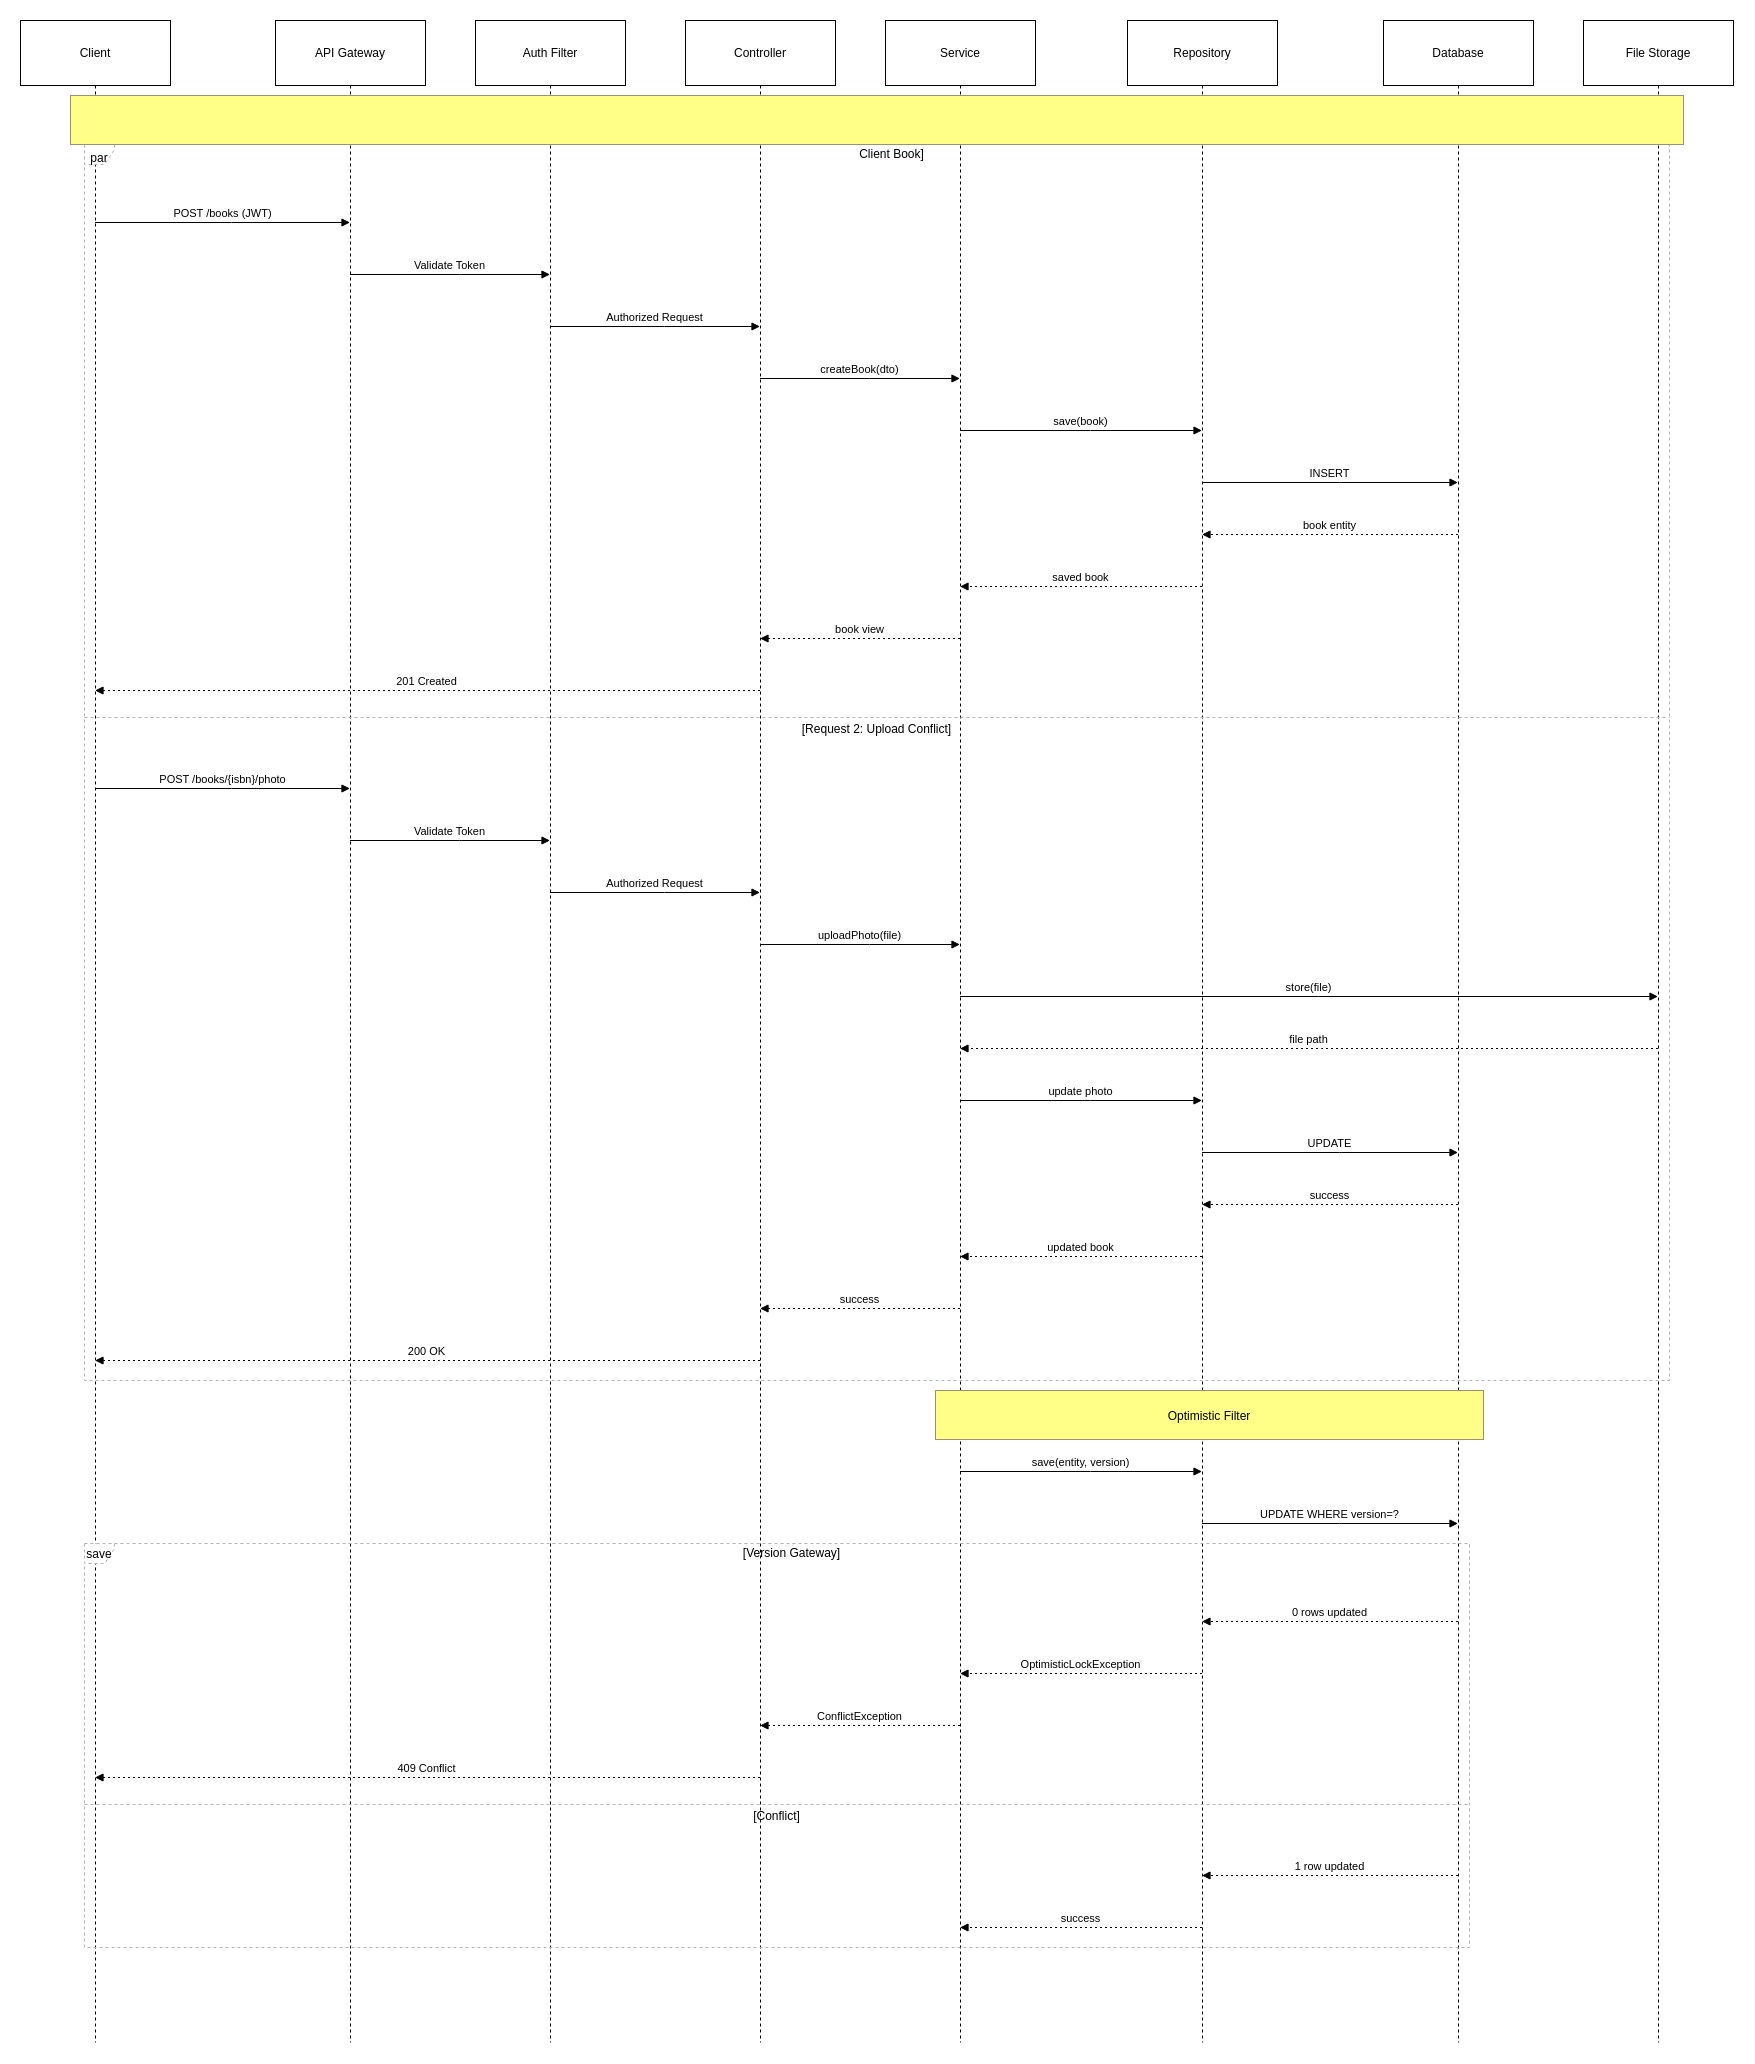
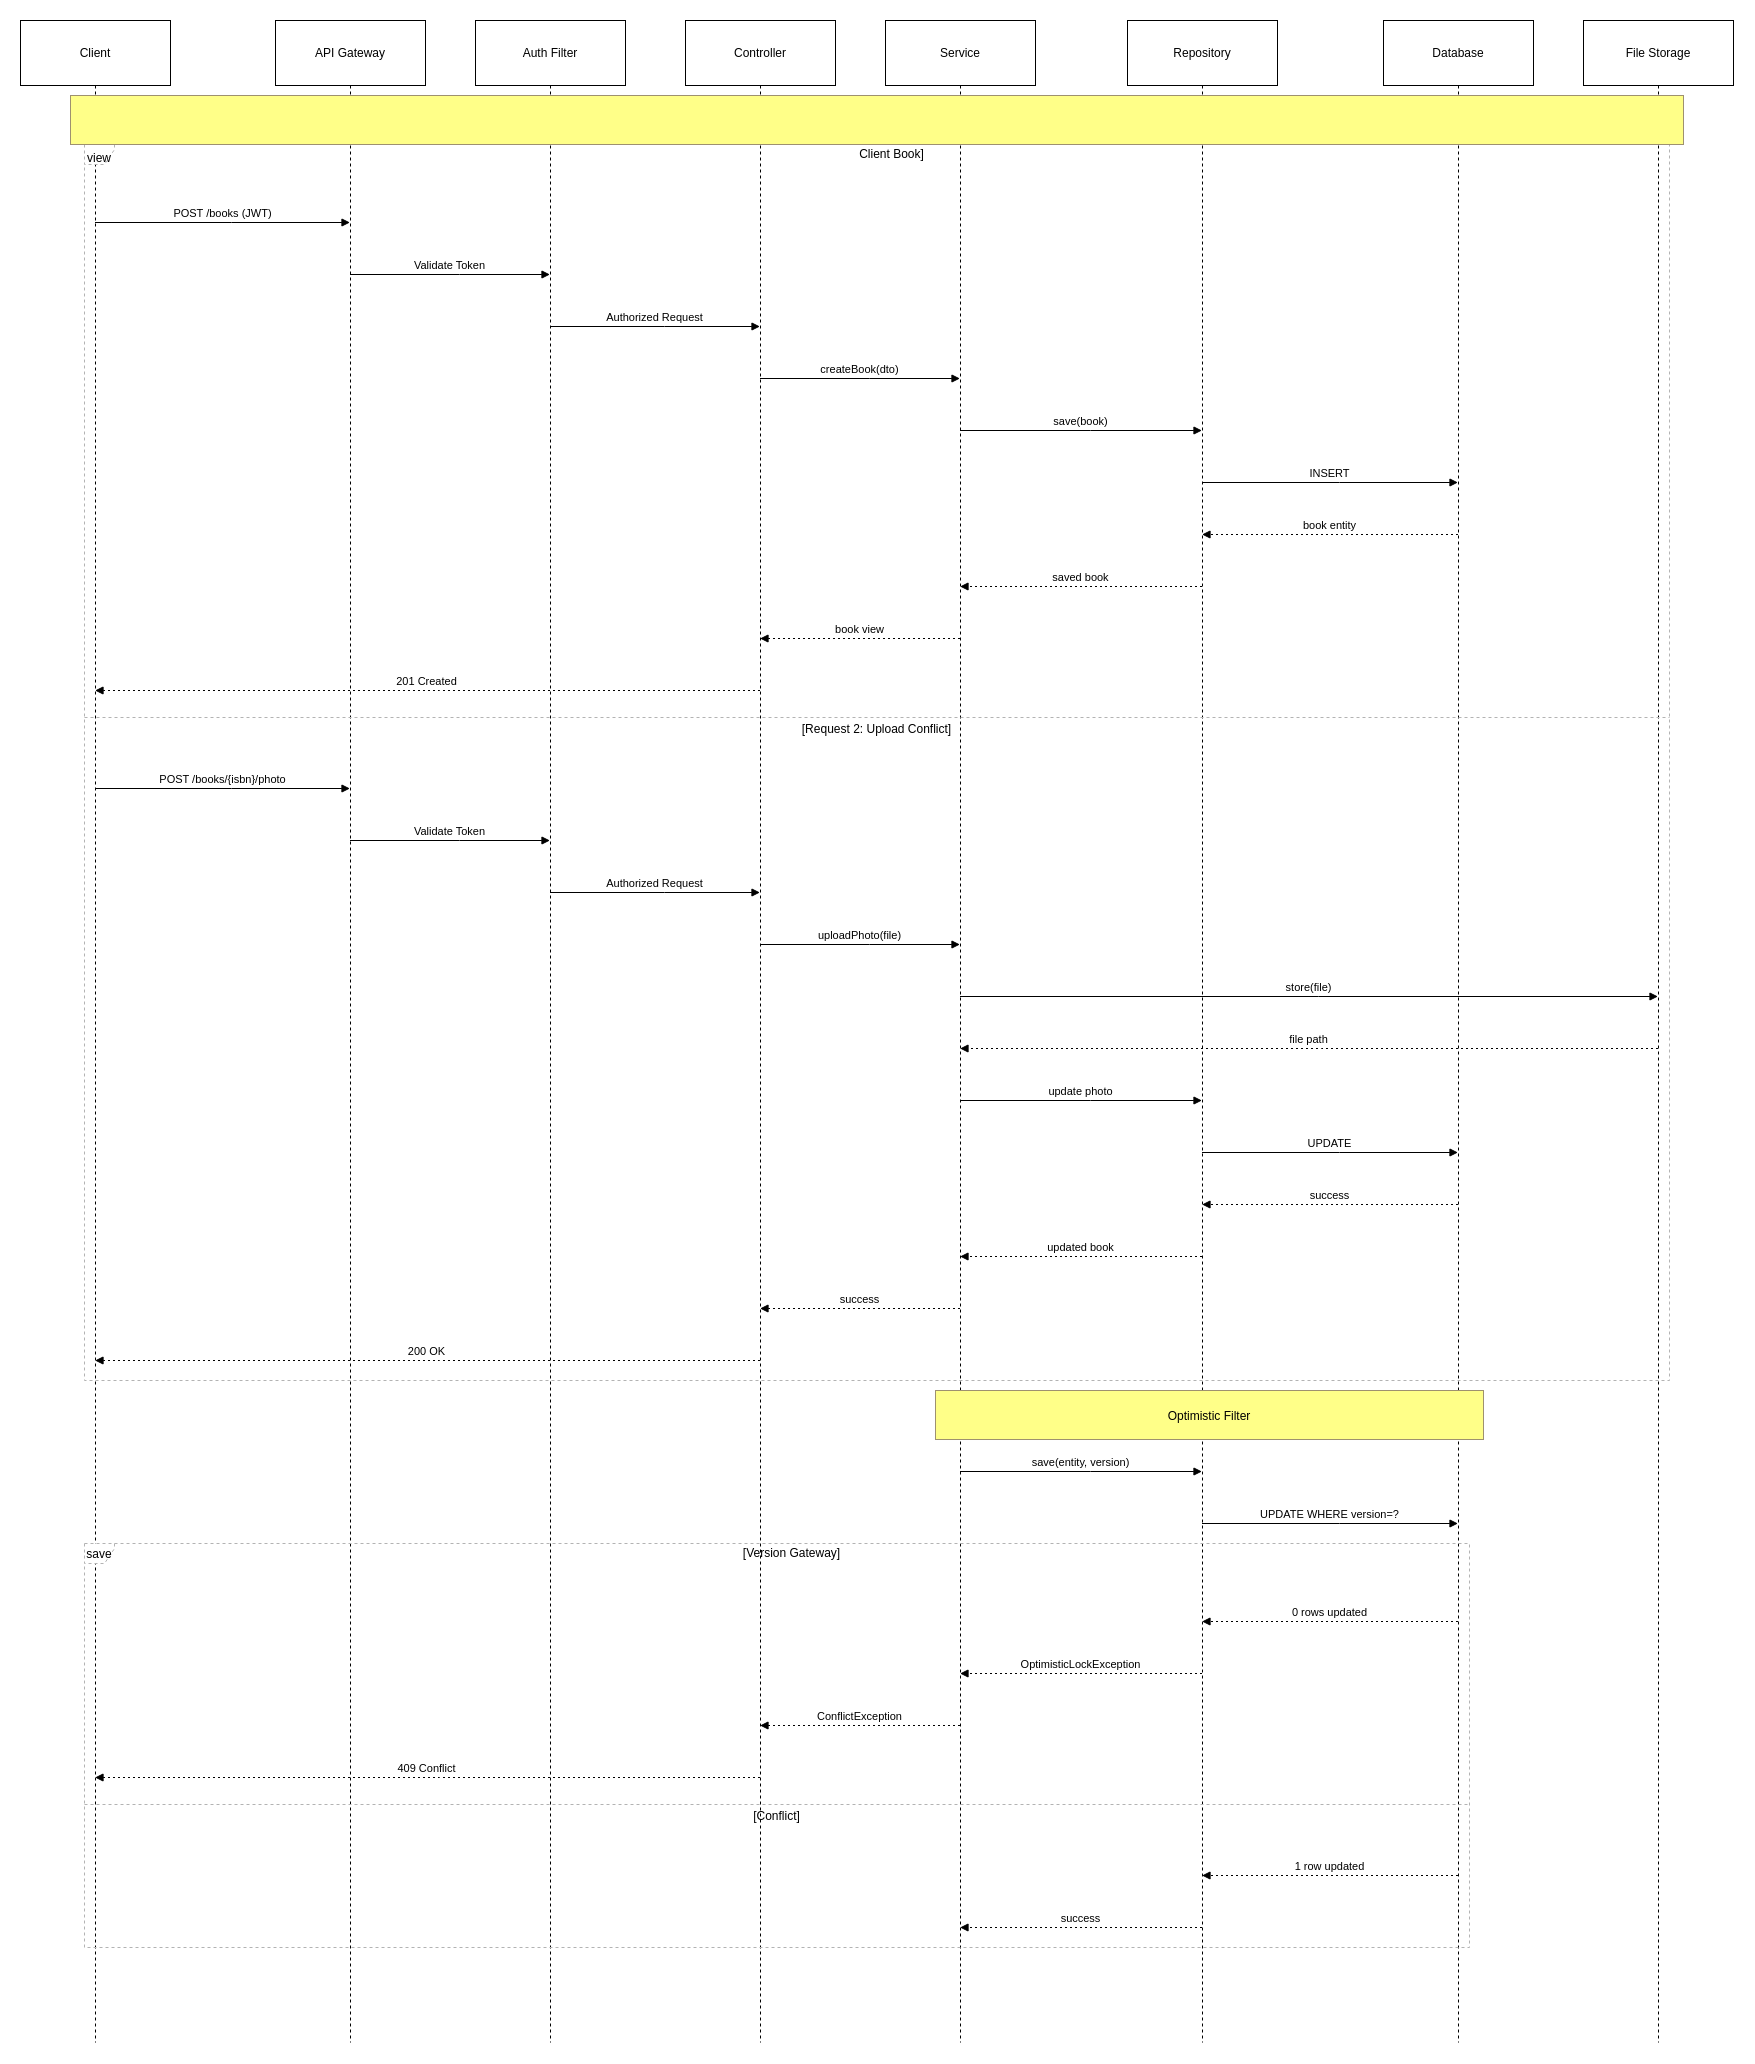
(99, 158) -> (99, 158)
